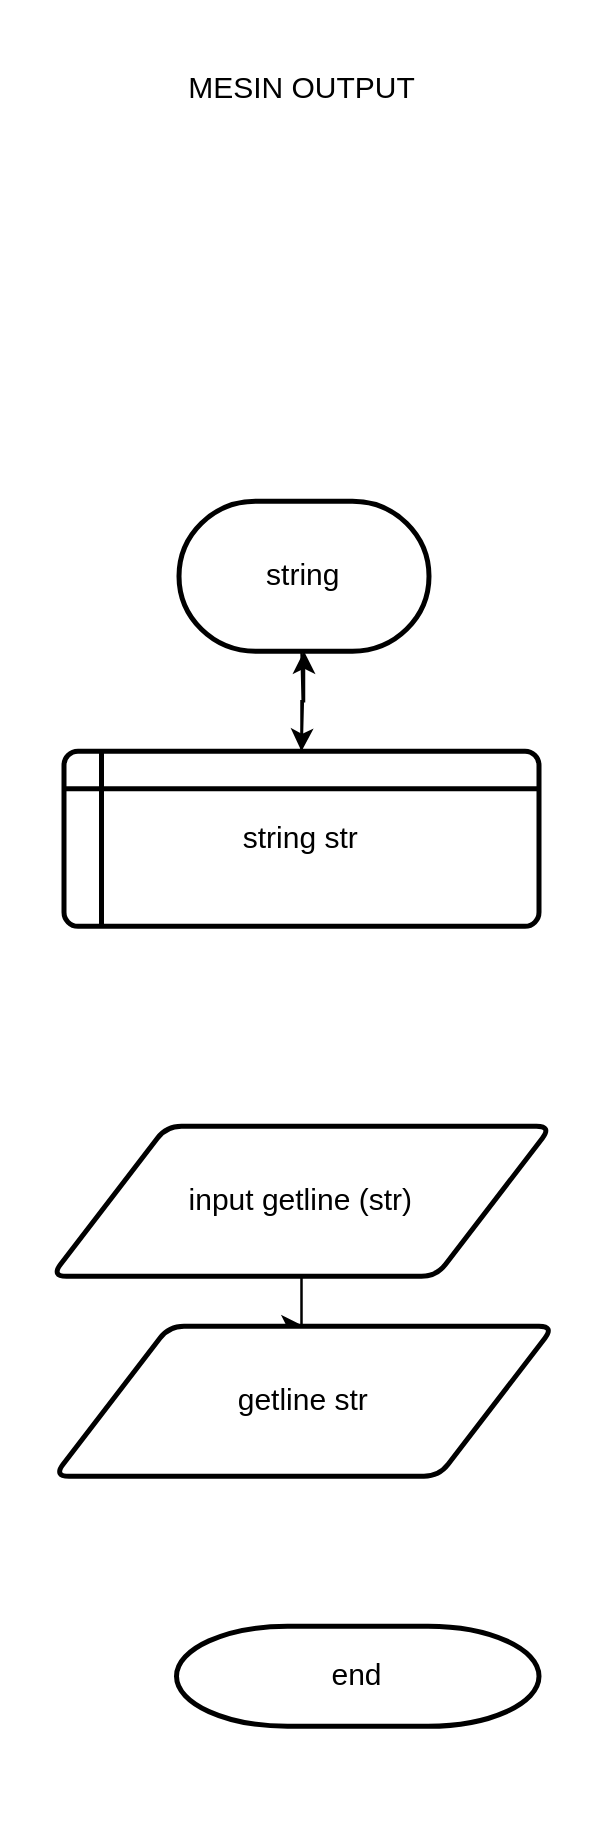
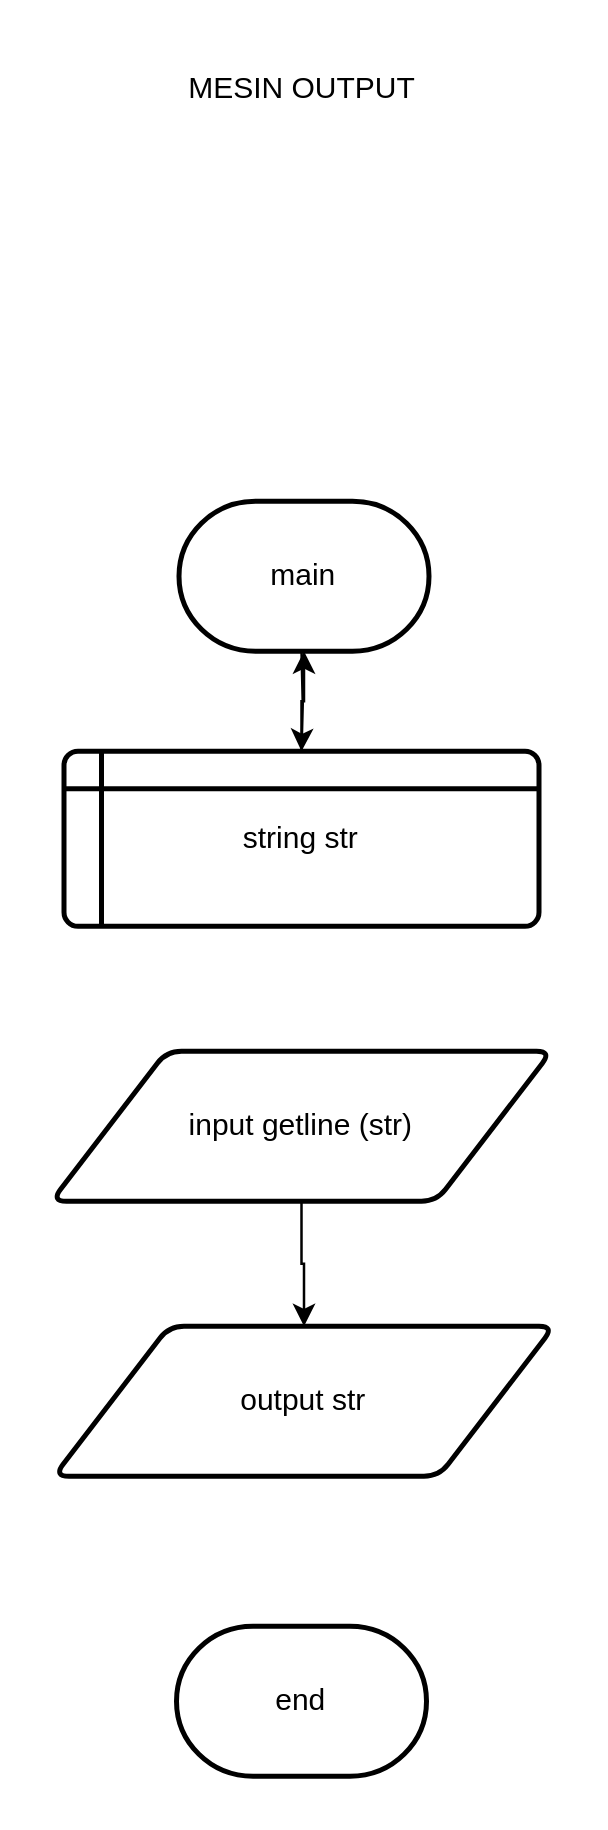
(304, 576) -> (304, 576)
(301, 1201) -> (301, 1126)
(304, 1401) -> (304, 1401)
(358, 1676) -> (301, 1701)
